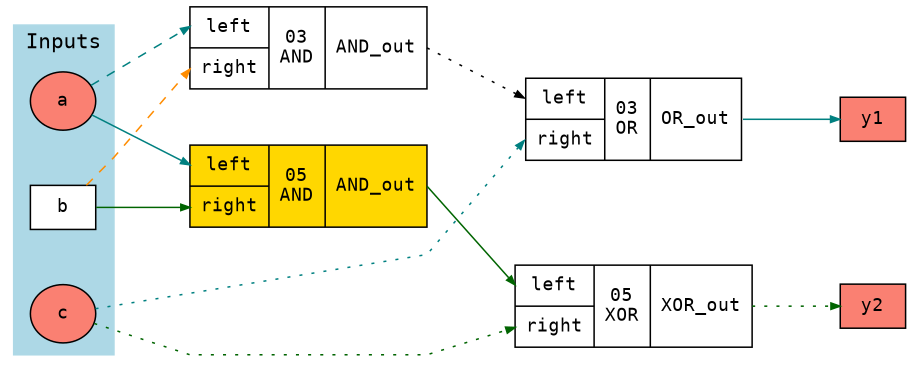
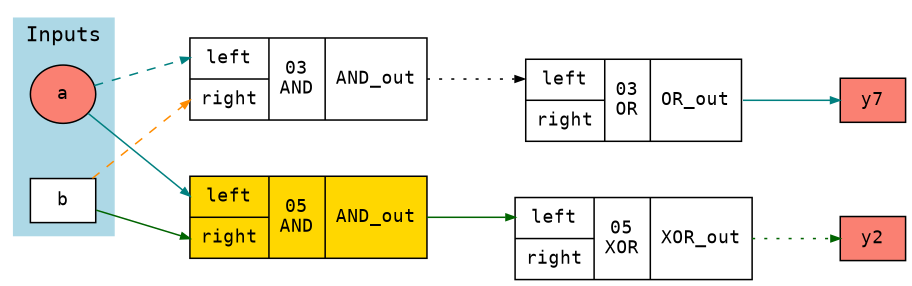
(873, 119) -> (873, 100)
(63, 314) -> none
